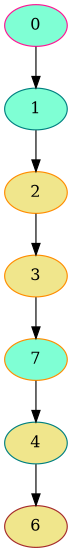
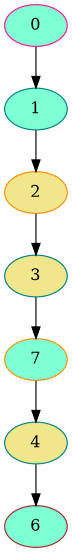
(36, 276) -> (36, 276)
(36, 527) -> (36, 527)
